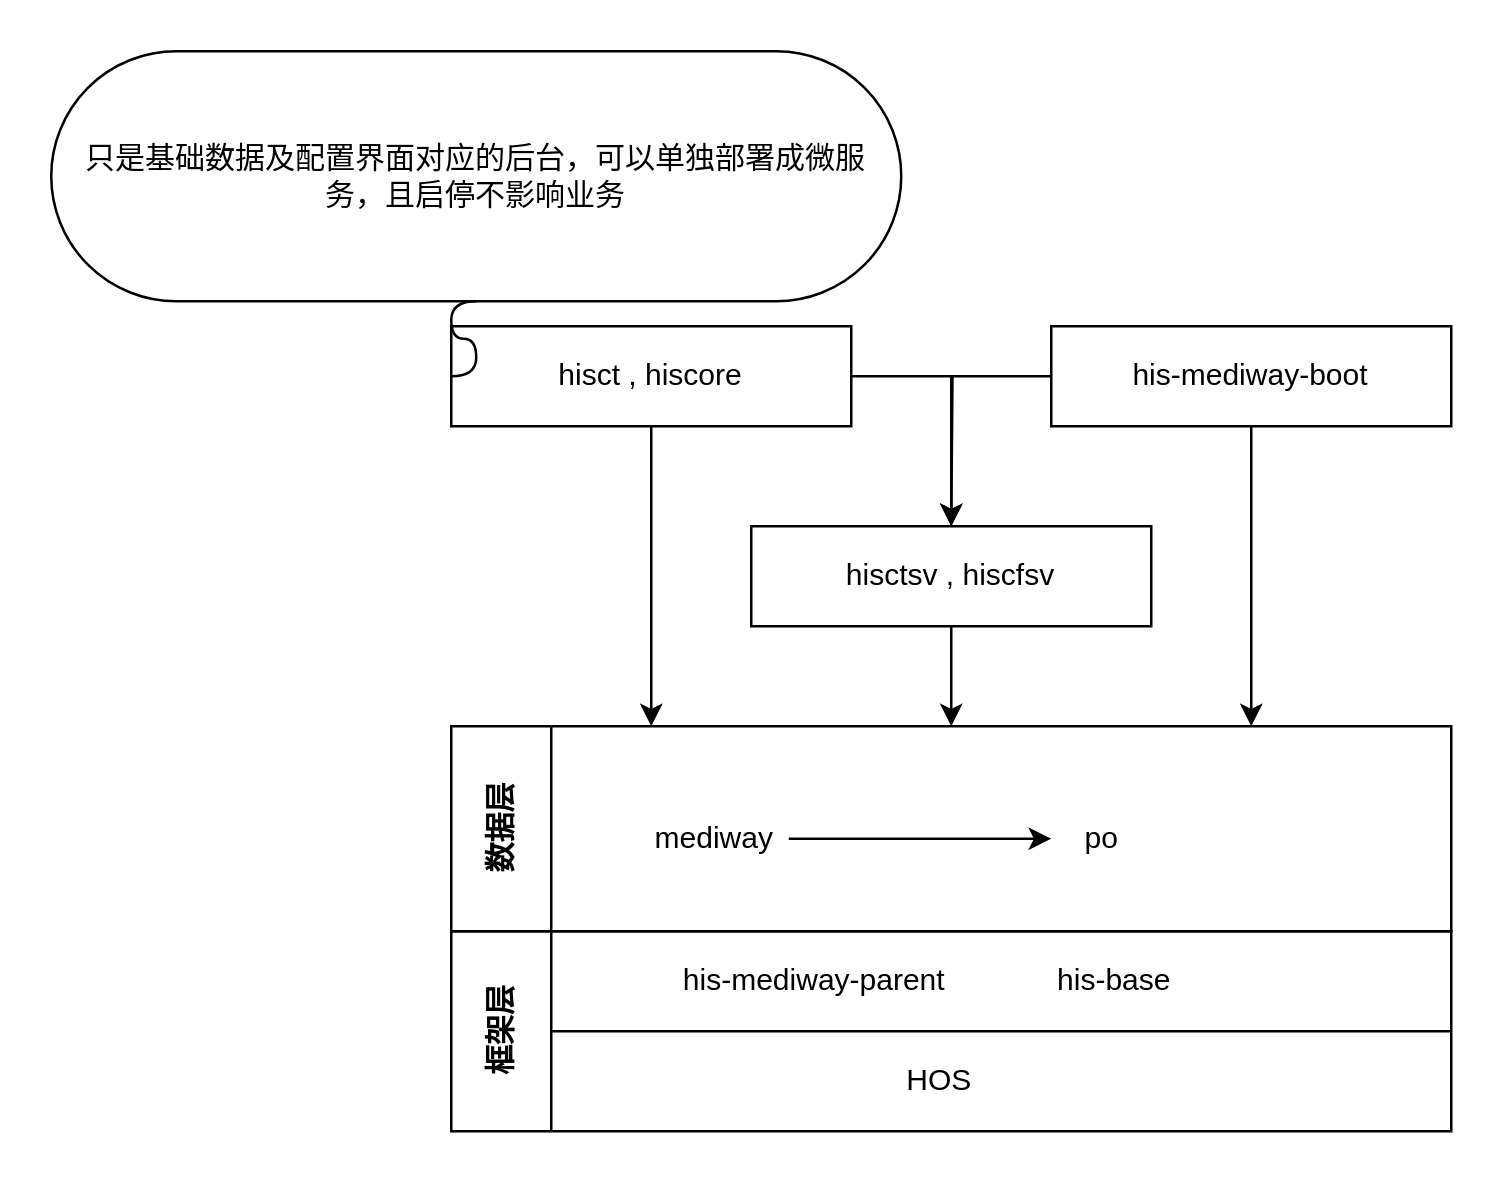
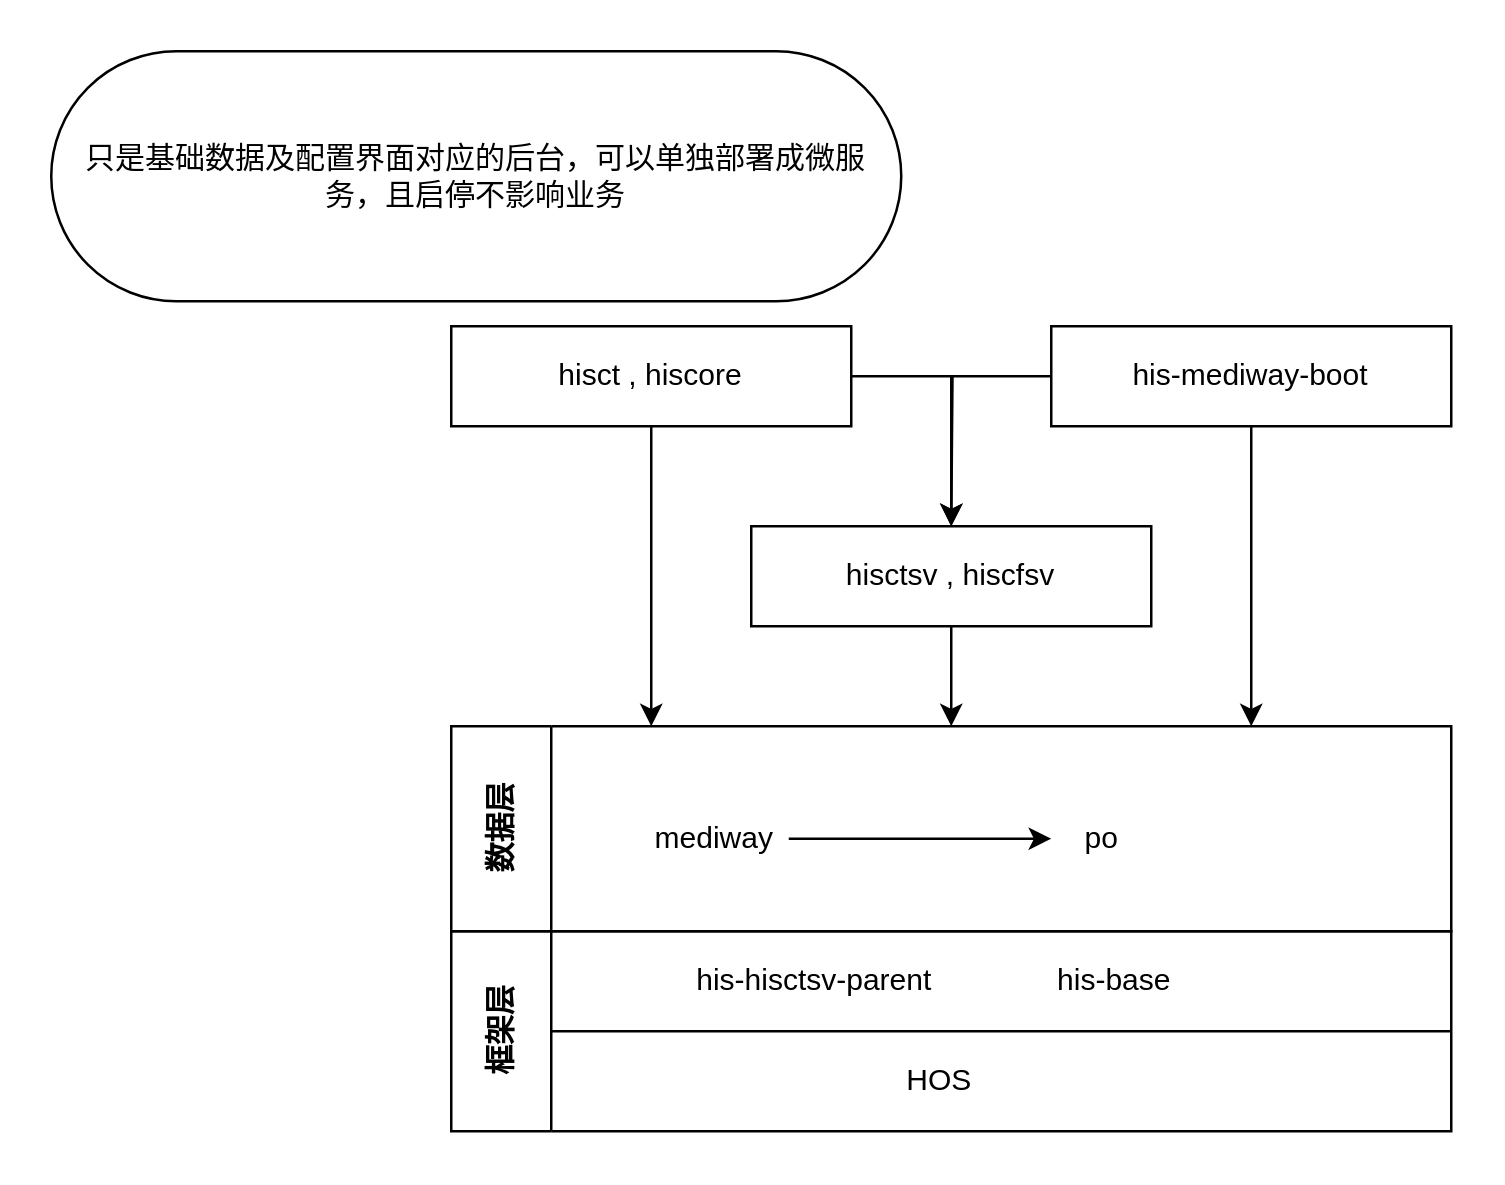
(468, 340) -> none
(815, 981) -> (815, 981)
